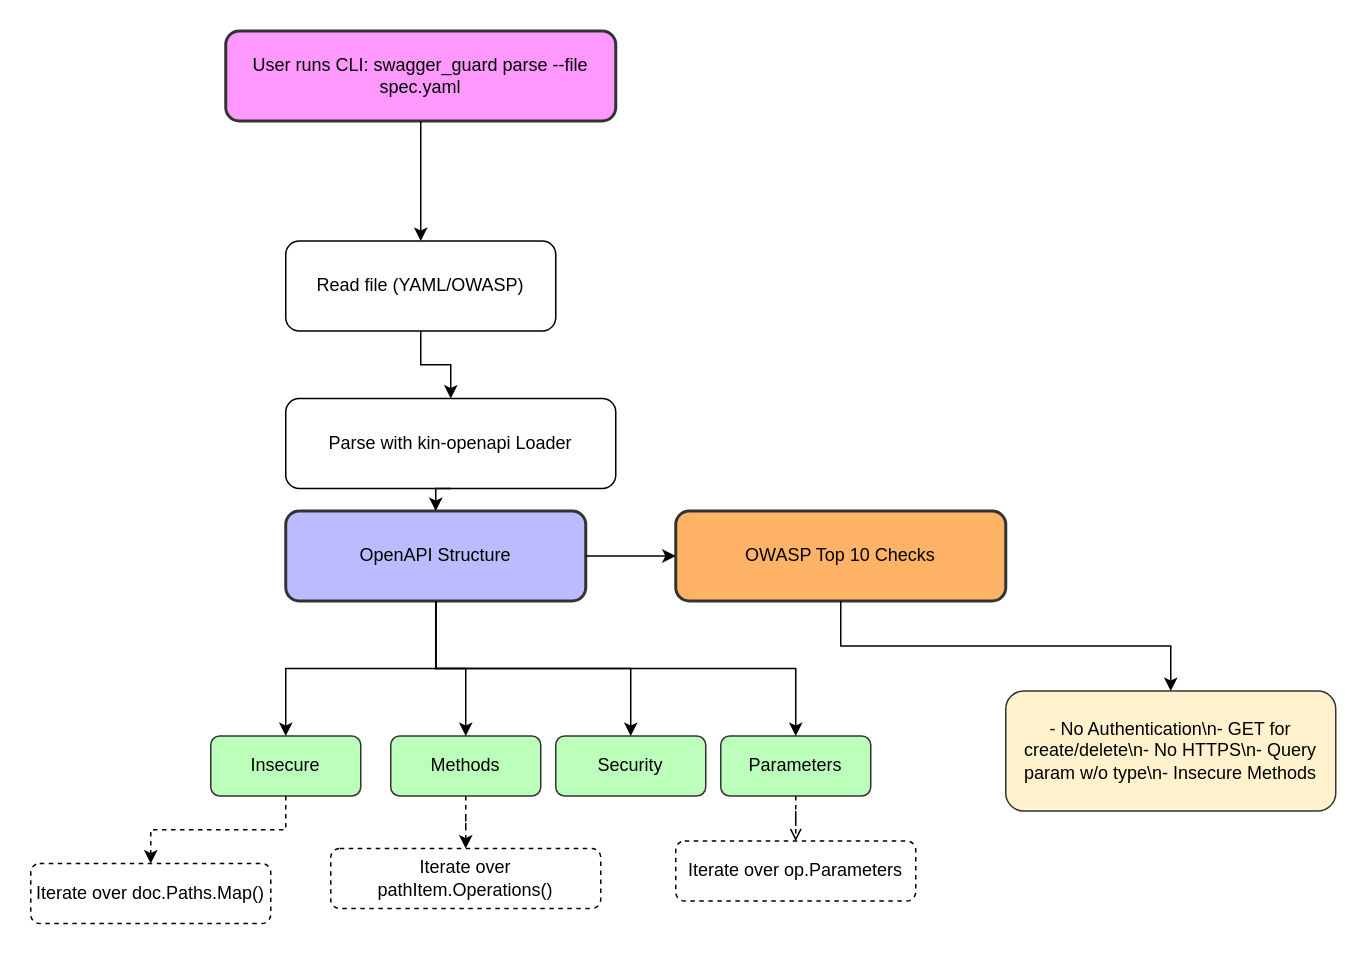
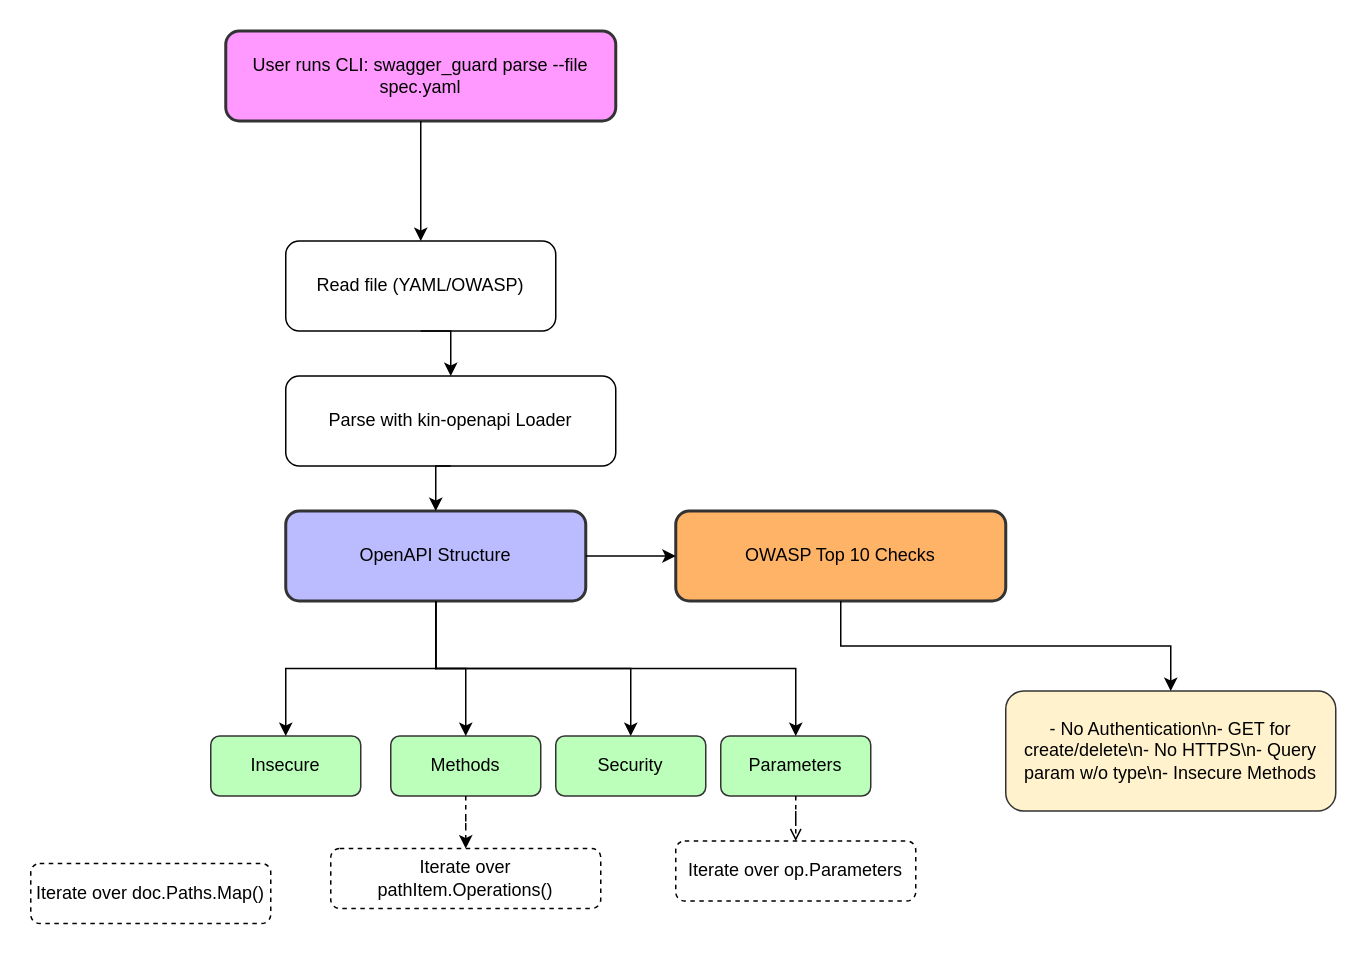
(451, 443) -> (451, 421)
(223, 830) -> none
